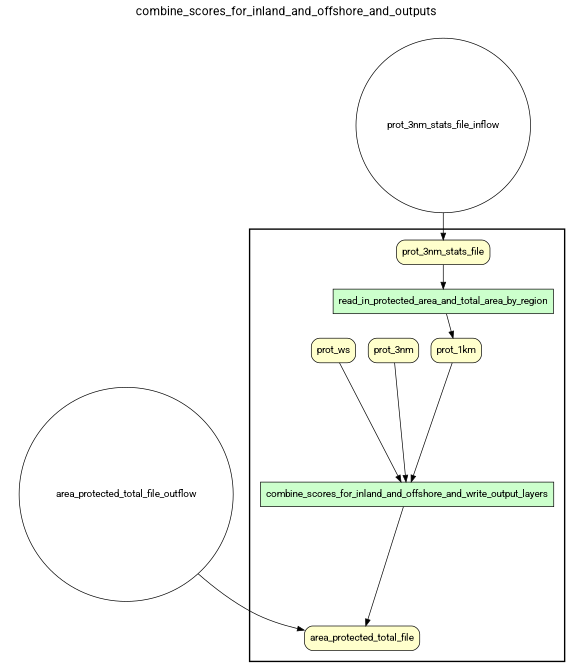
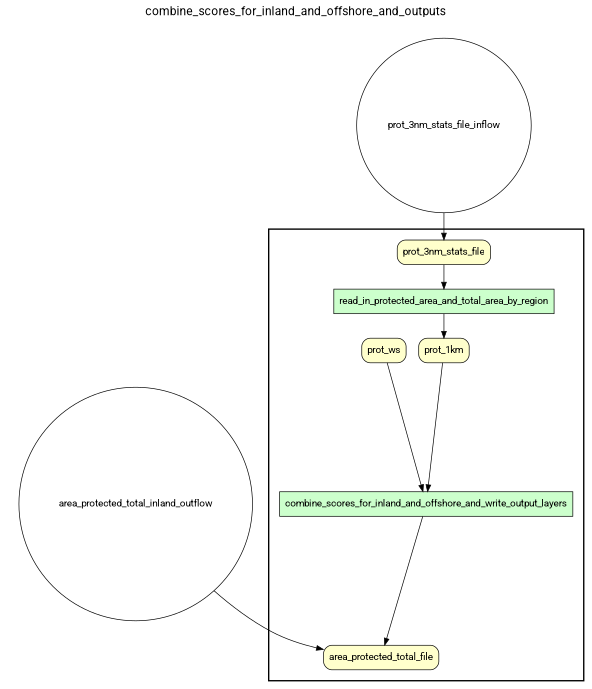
(393, 350) -> none
(126, 494) -> (136, 504)
